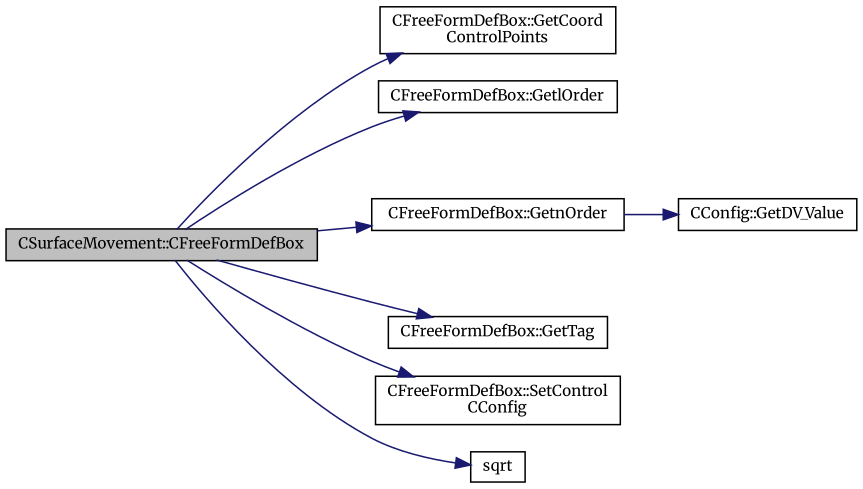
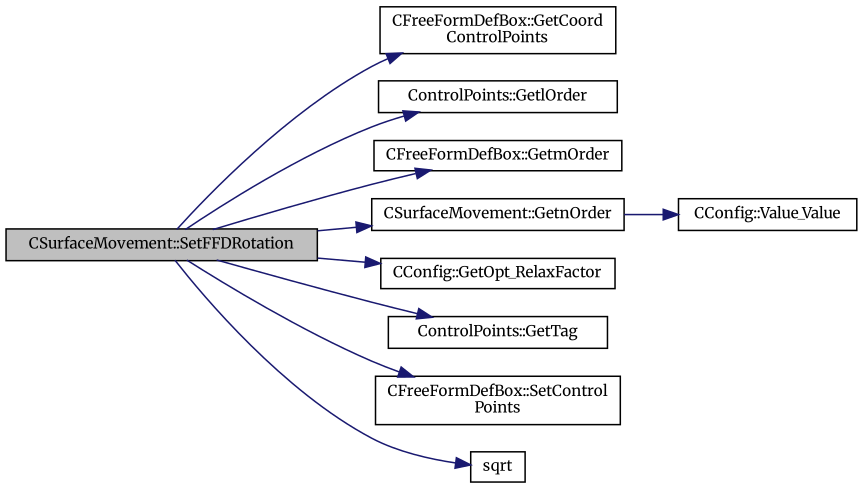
(498, 97) -> (498, 97)
none -> (498, 156)
(498, 215) -> (498, 215)
(768, 215) -> (768, 215)
(162, 245) -> (162, 245)
none -> (498, 274)
(498, 332) -> (498, 332)
(498, 400) -> (498, 400)
